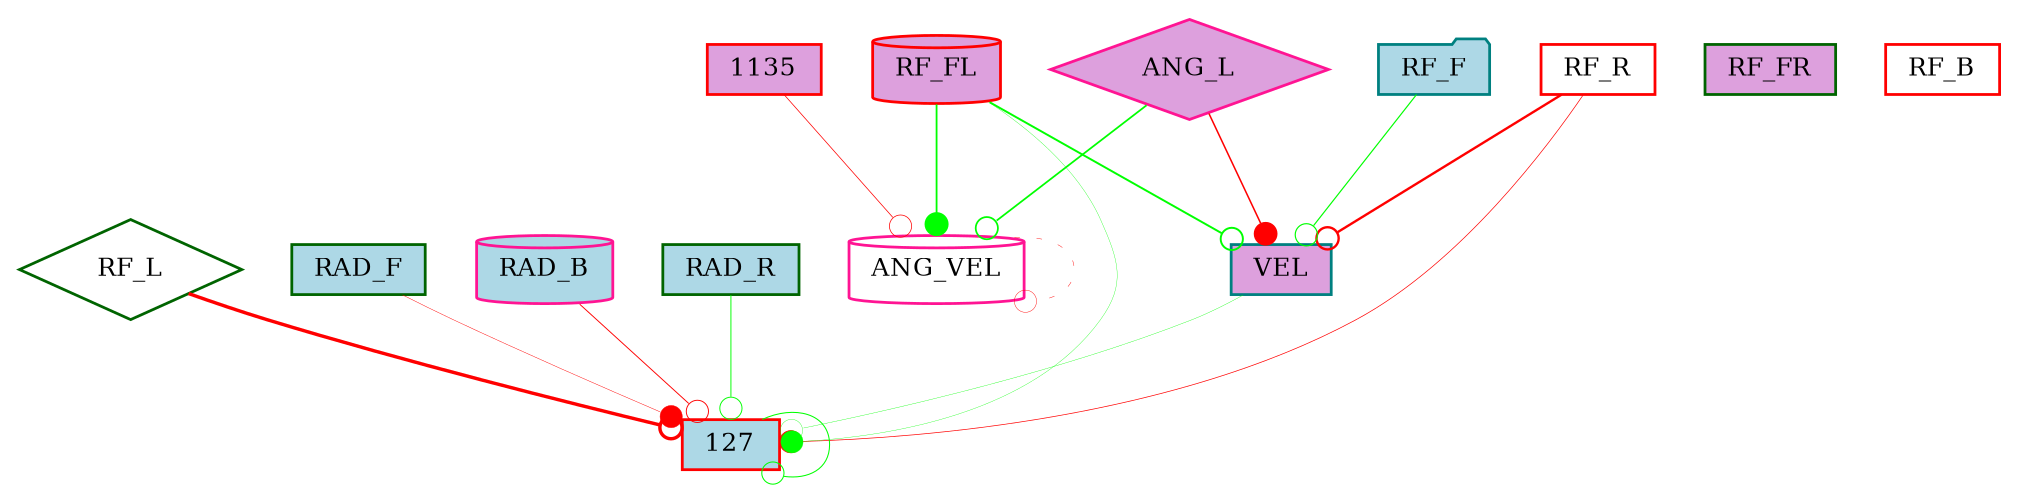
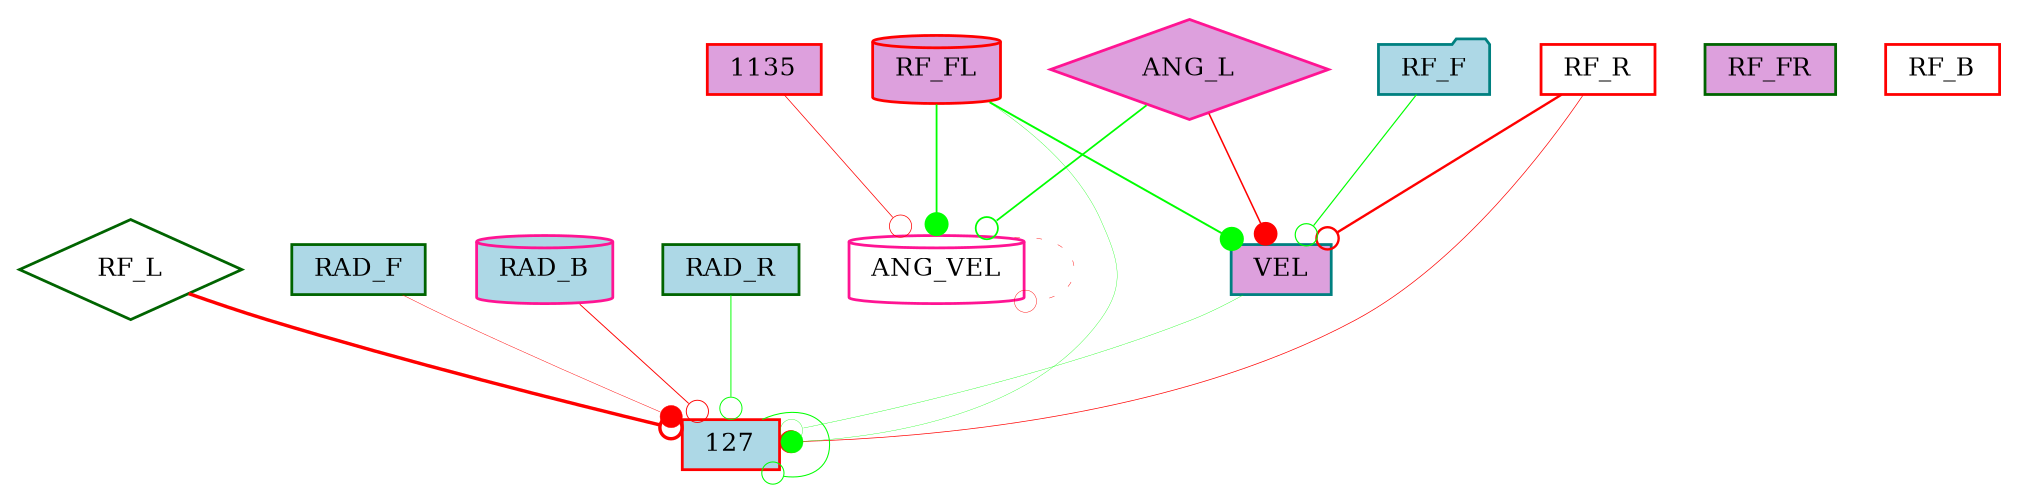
(1106, 168) -> (1106, 168)
